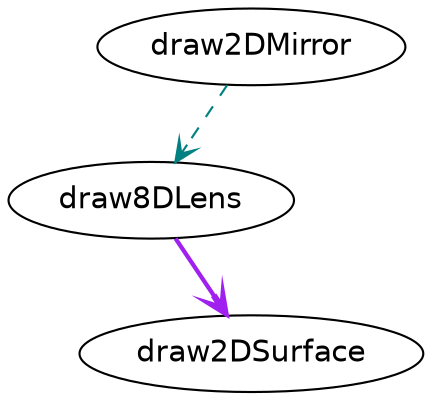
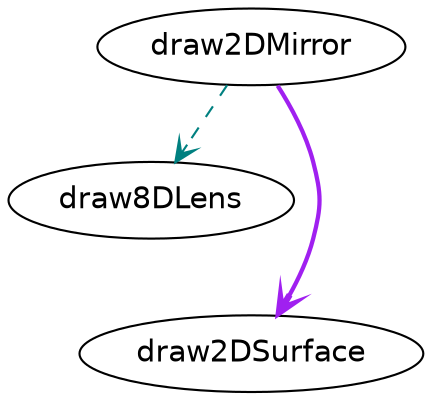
(195, 268) -> (319, 189)
